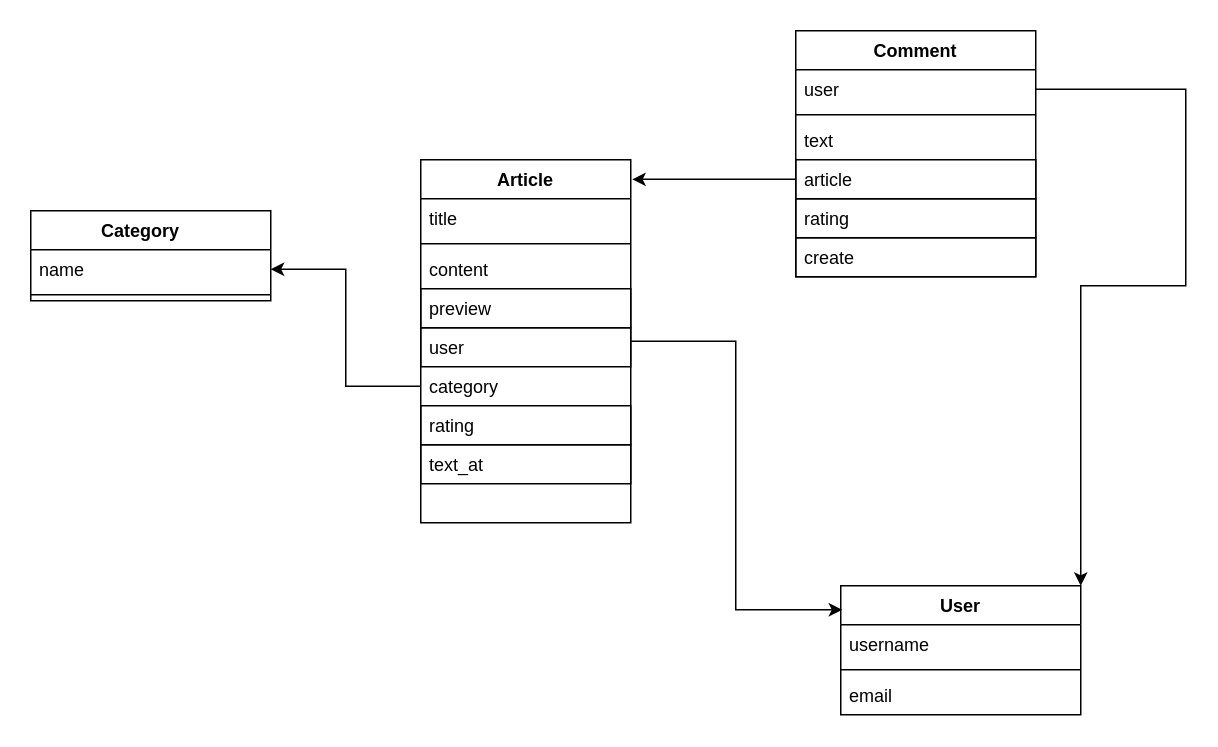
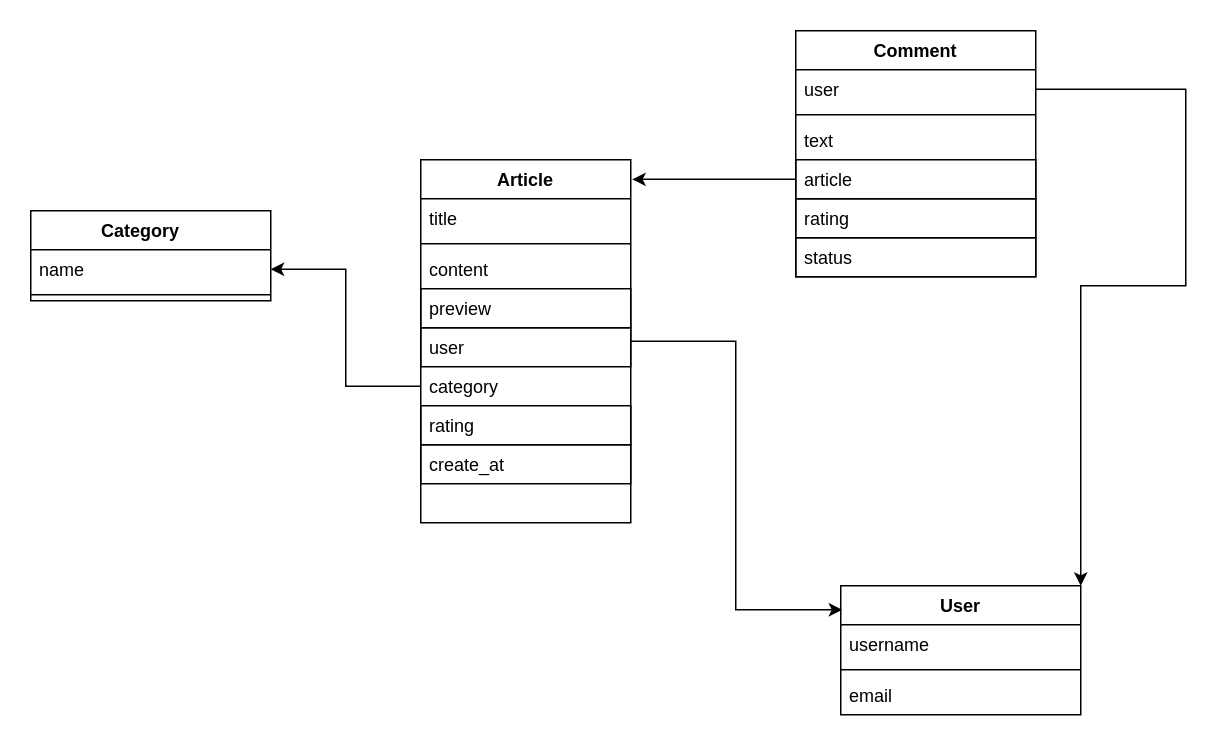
(834, 258) -> (834, 258)
(464, 465) -> (474, 465)
